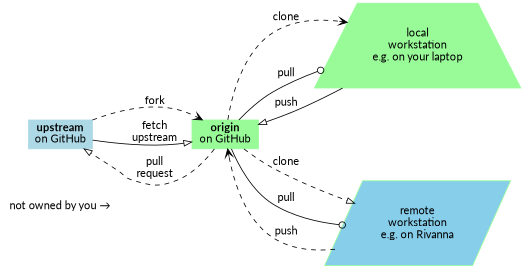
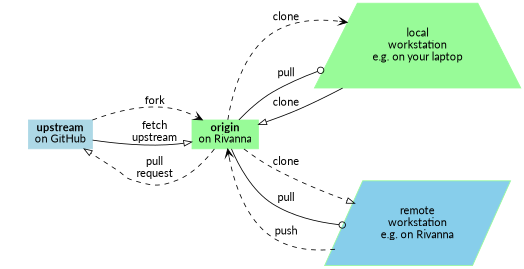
(286, 103) -> (286, 103)
(225, 139) -> (225, 139)
(60, 206) -> none
